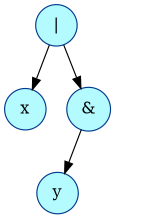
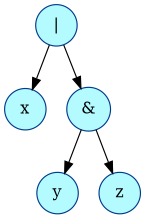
none -> (120, 193)
